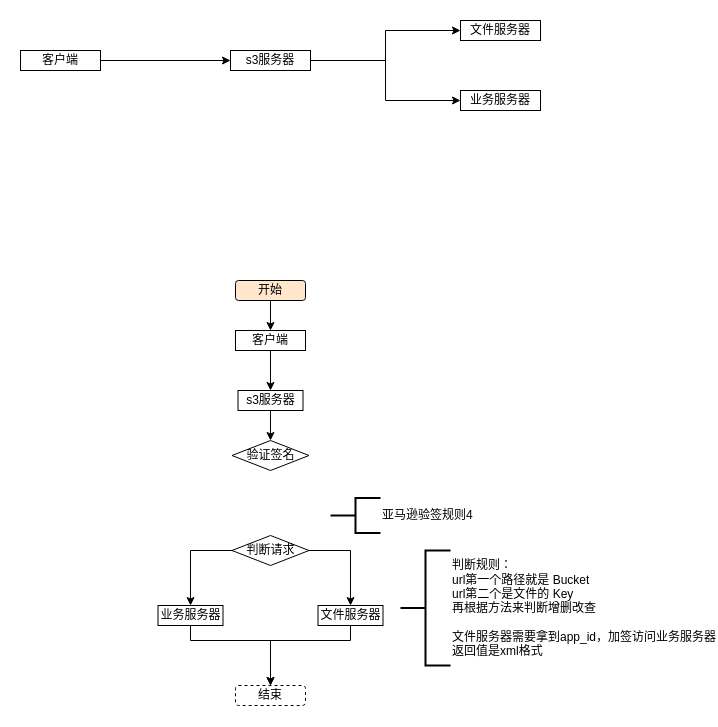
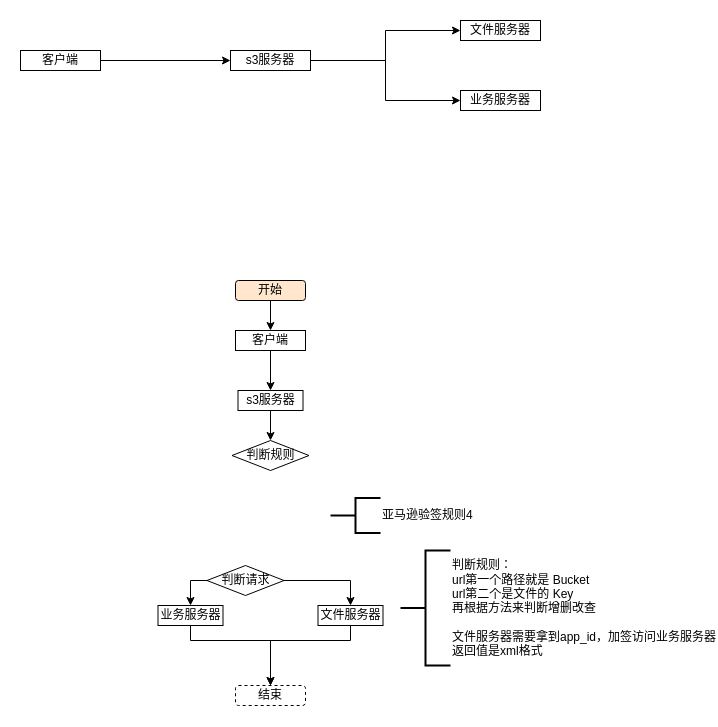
(271, 456) -> (271, 456)
(271, 551) -> (246, 581)
